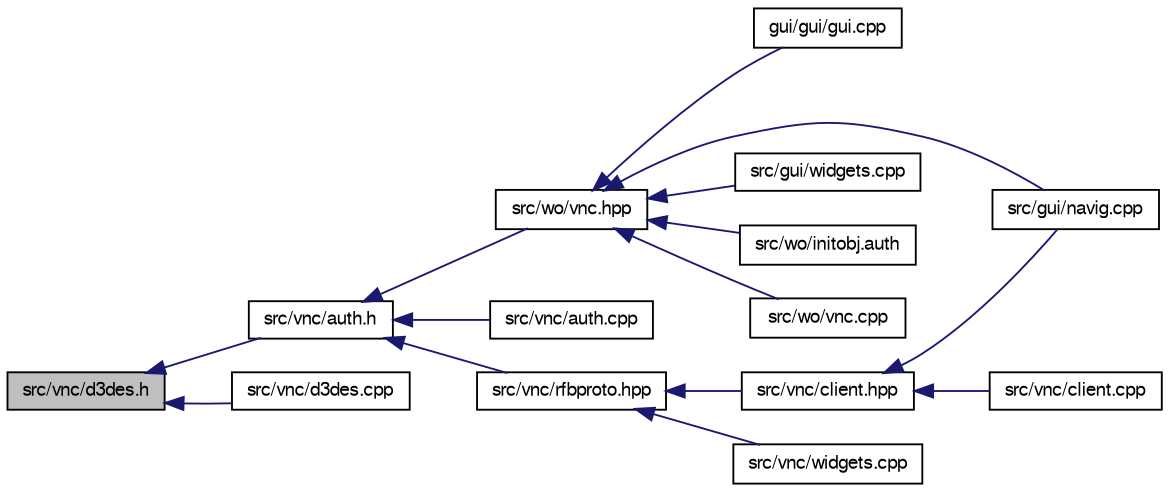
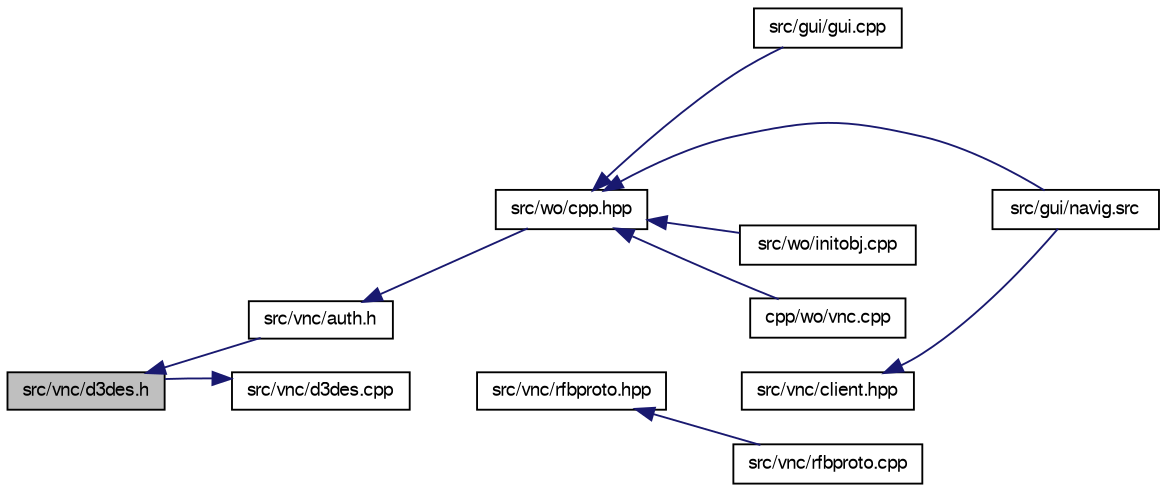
(828, 28) -> (828, 28)
(828, 172) -> none
(572, 210) -> (572, 210)
(1076, 210) -> (1076, 210)
(828, 245) -> (828, 245)
(828, 318) -> (828, 318)
(572, 320) -> none
(455, 358) -> none
(713, 391) -> none
(1076, 391) -> none
(207, 404) -> (188, 378)
(828, 464) -> (828, 464)
